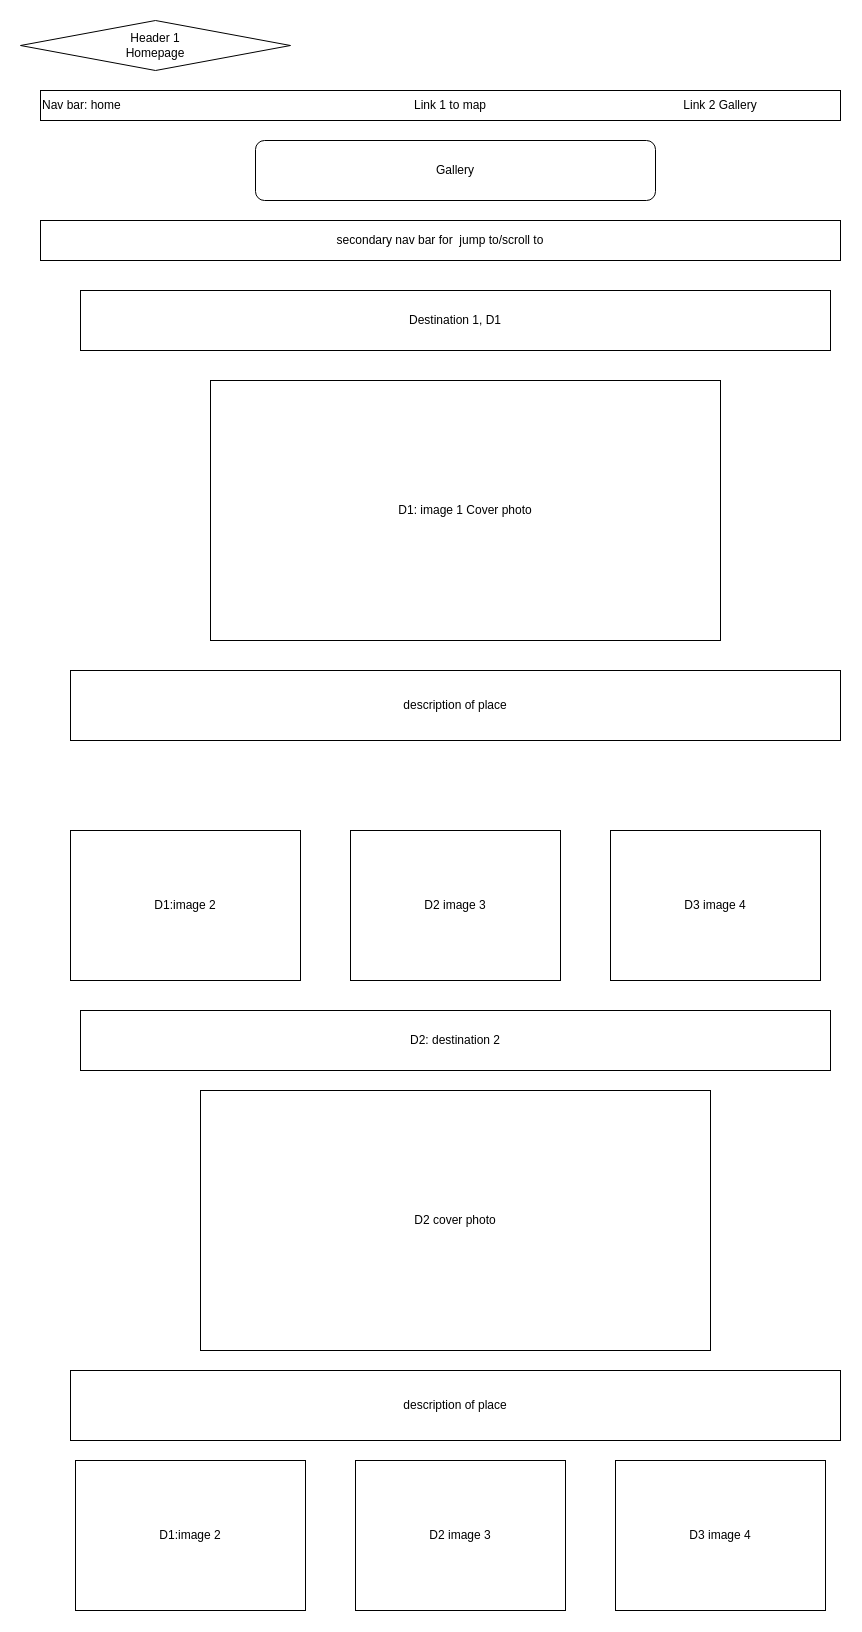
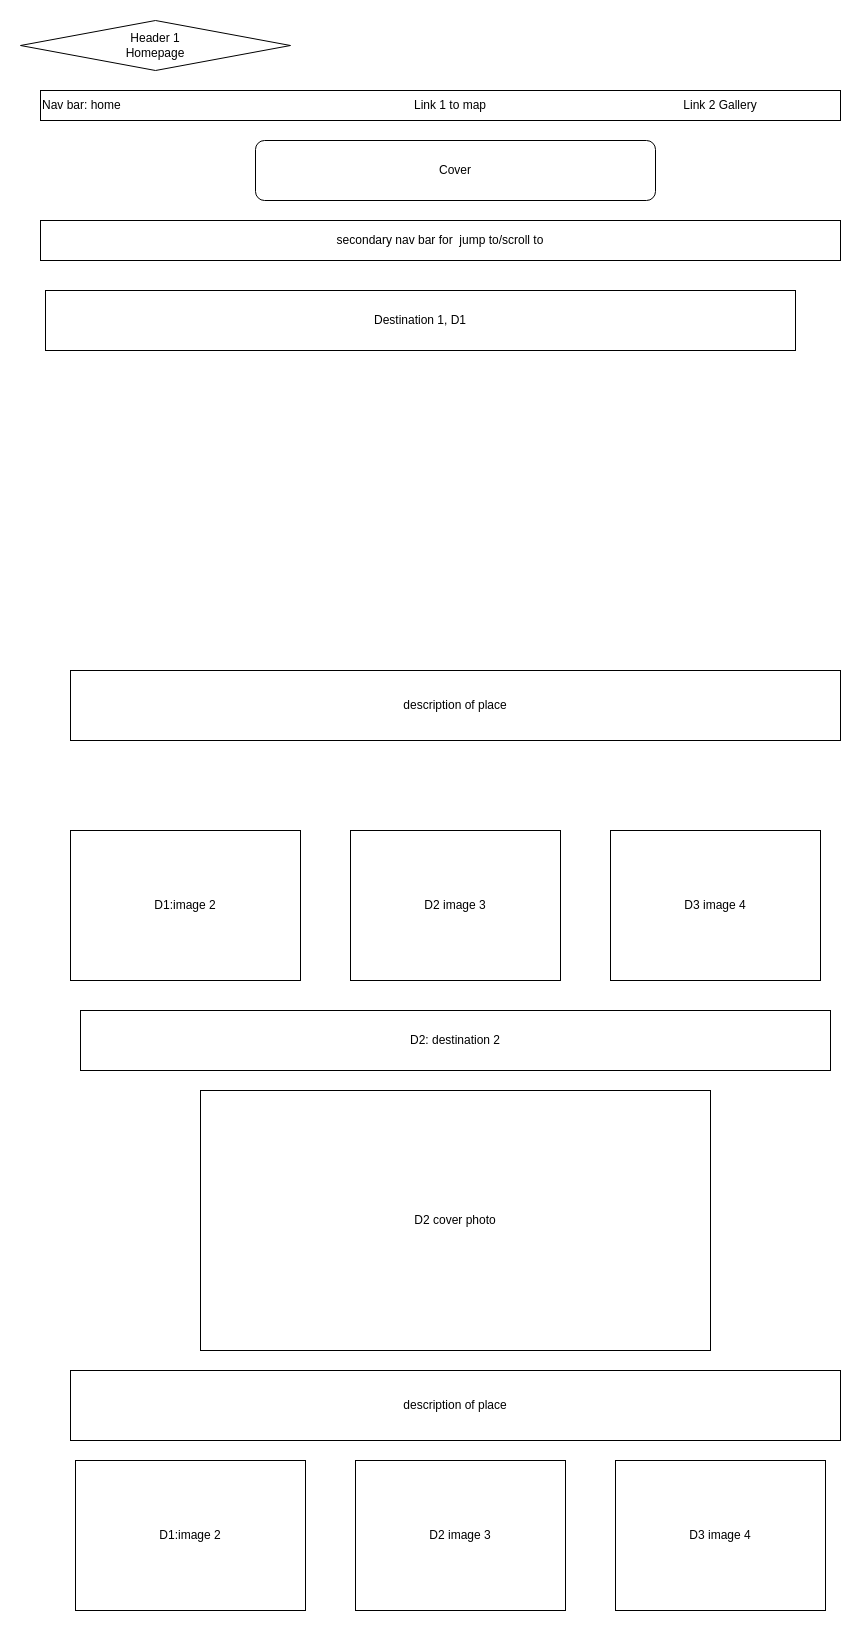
(456, 171) -> (456, 171)
(456, 321) -> (421, 321)
(466, 511) -> none
